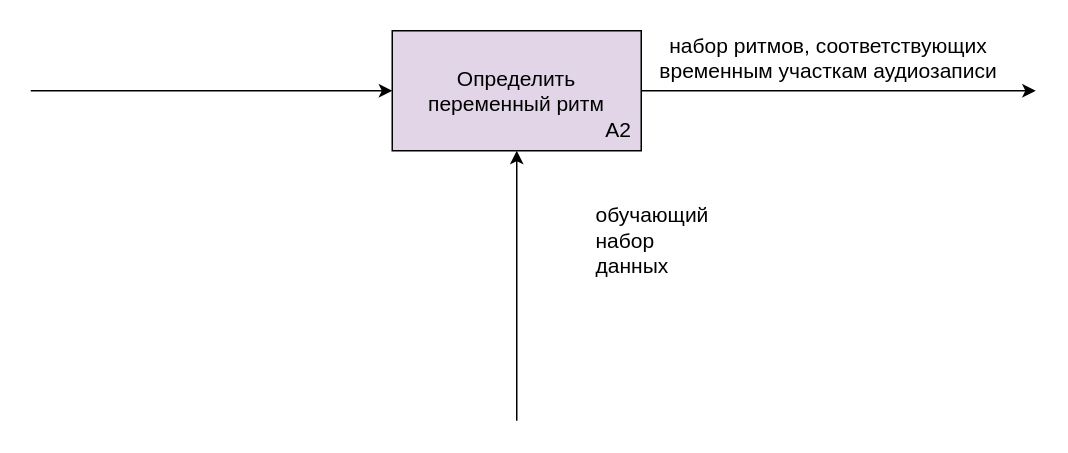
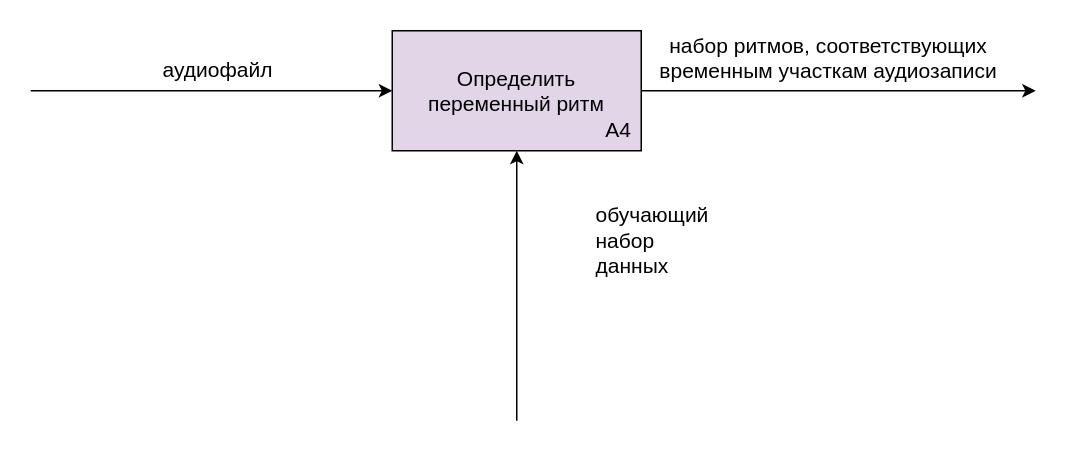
none -> (218, 70)
(619, 130) -> (619, 130)
